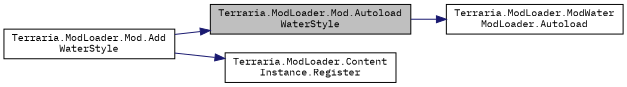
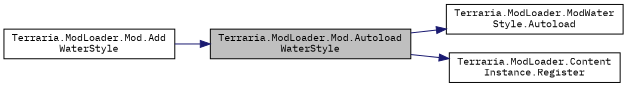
(535, 19) -> (535, 19)
(195, 55) -> (425, 56)
